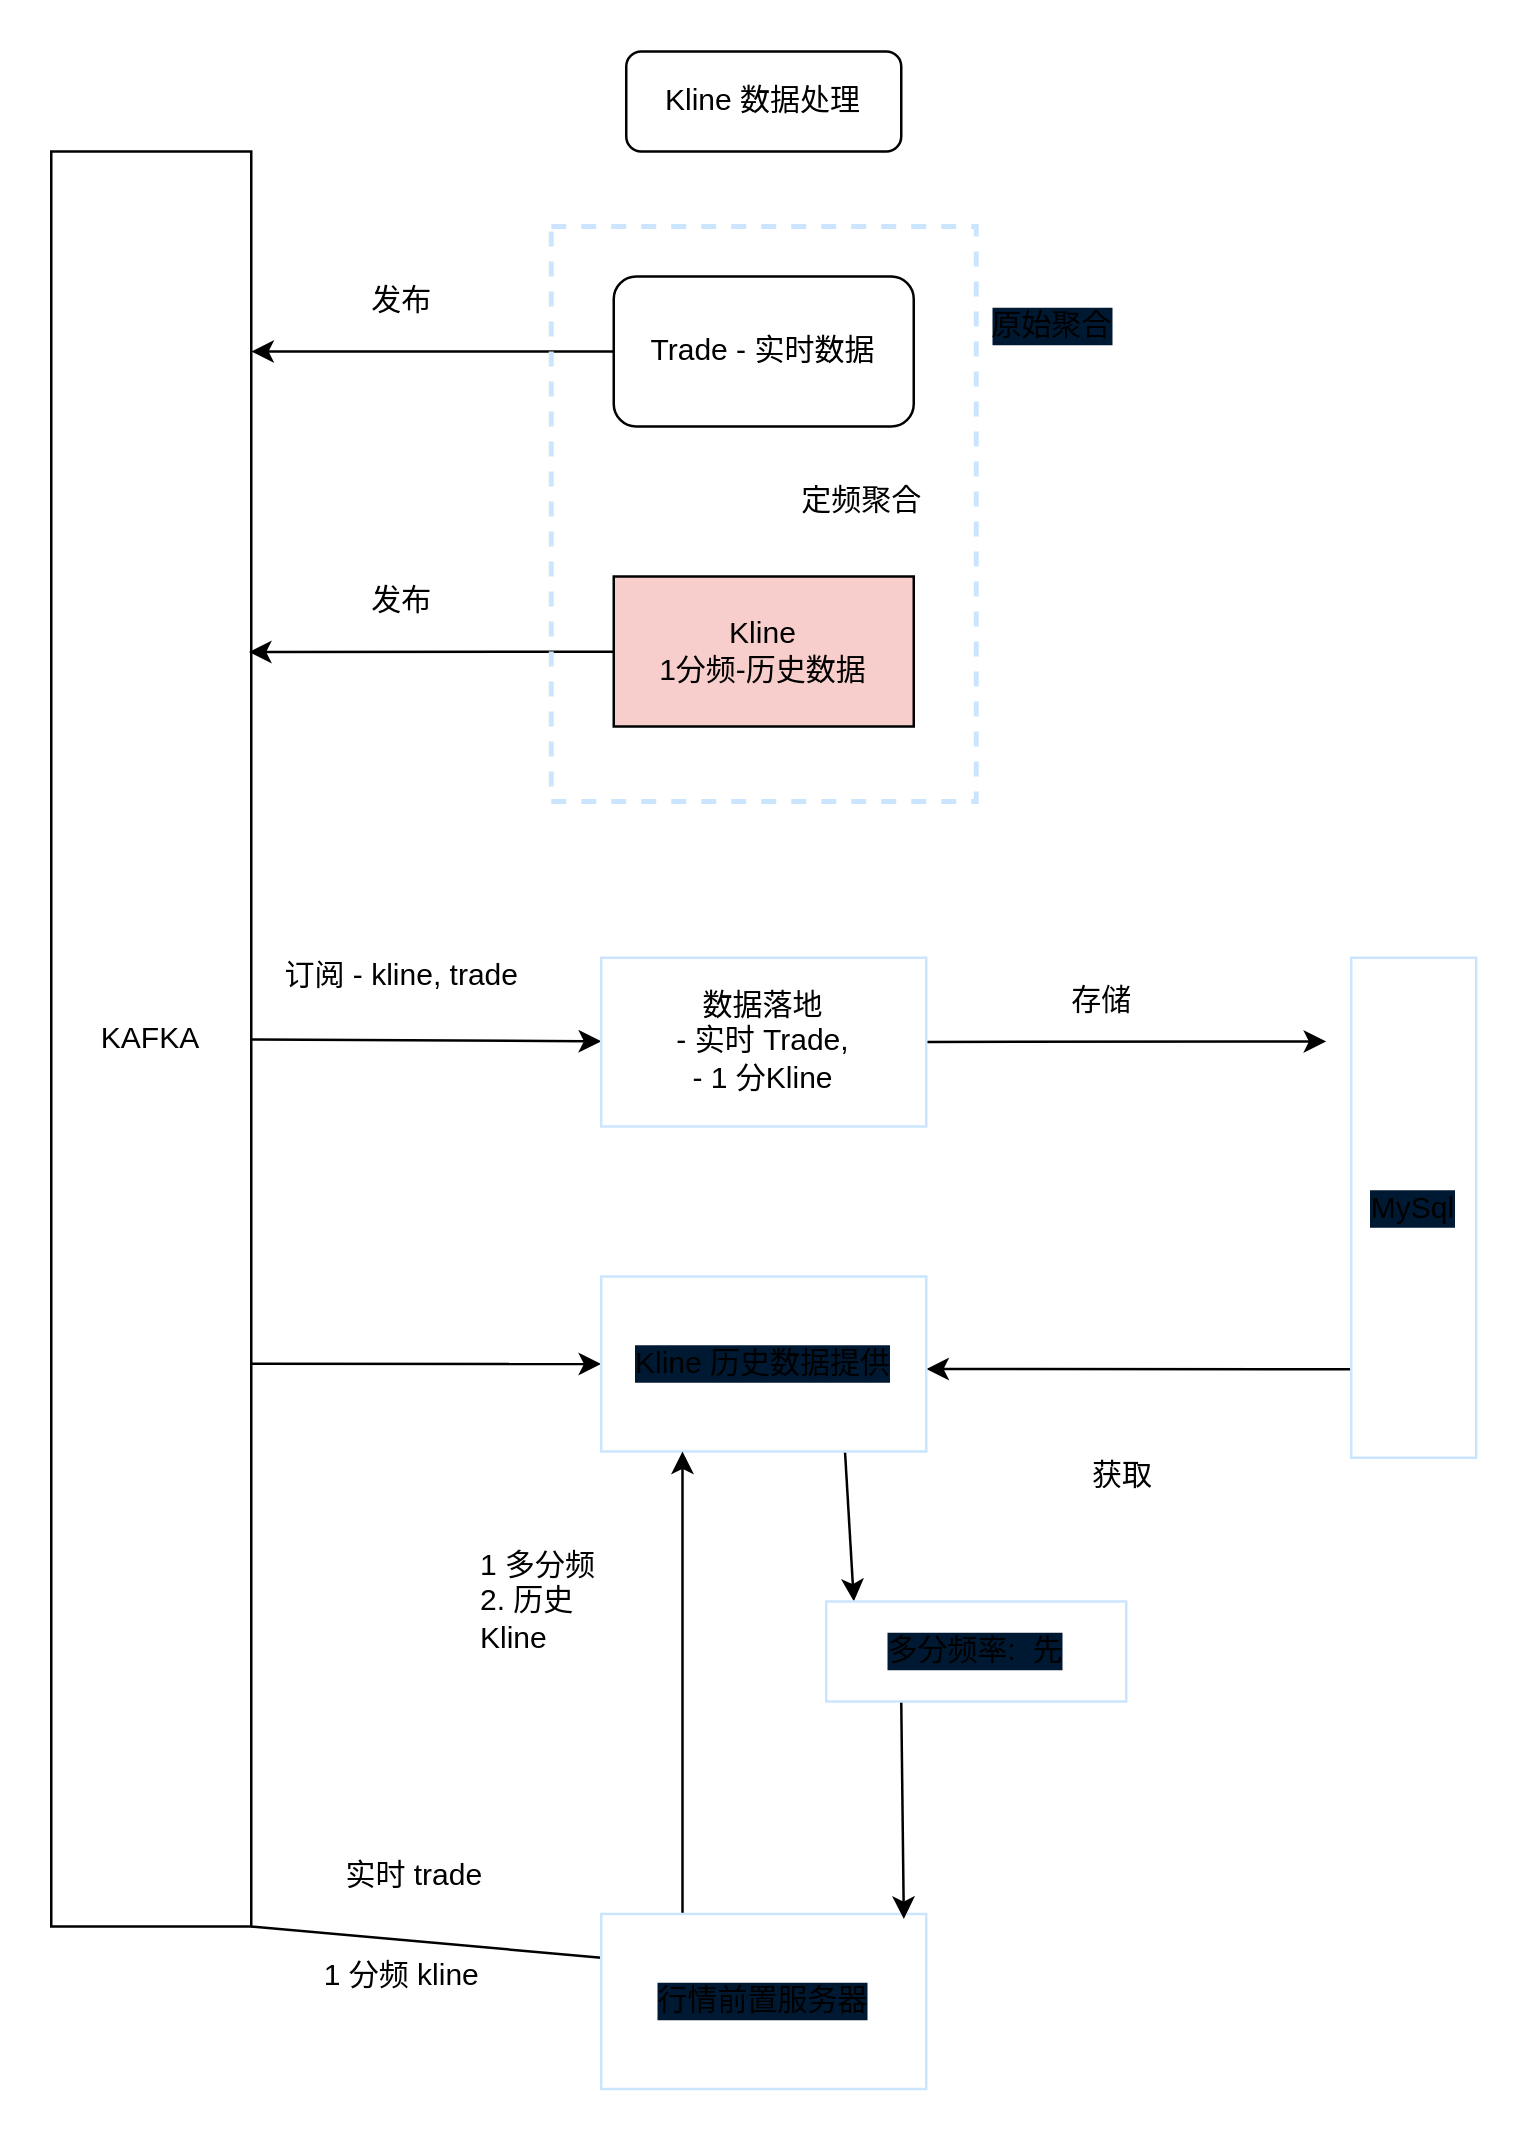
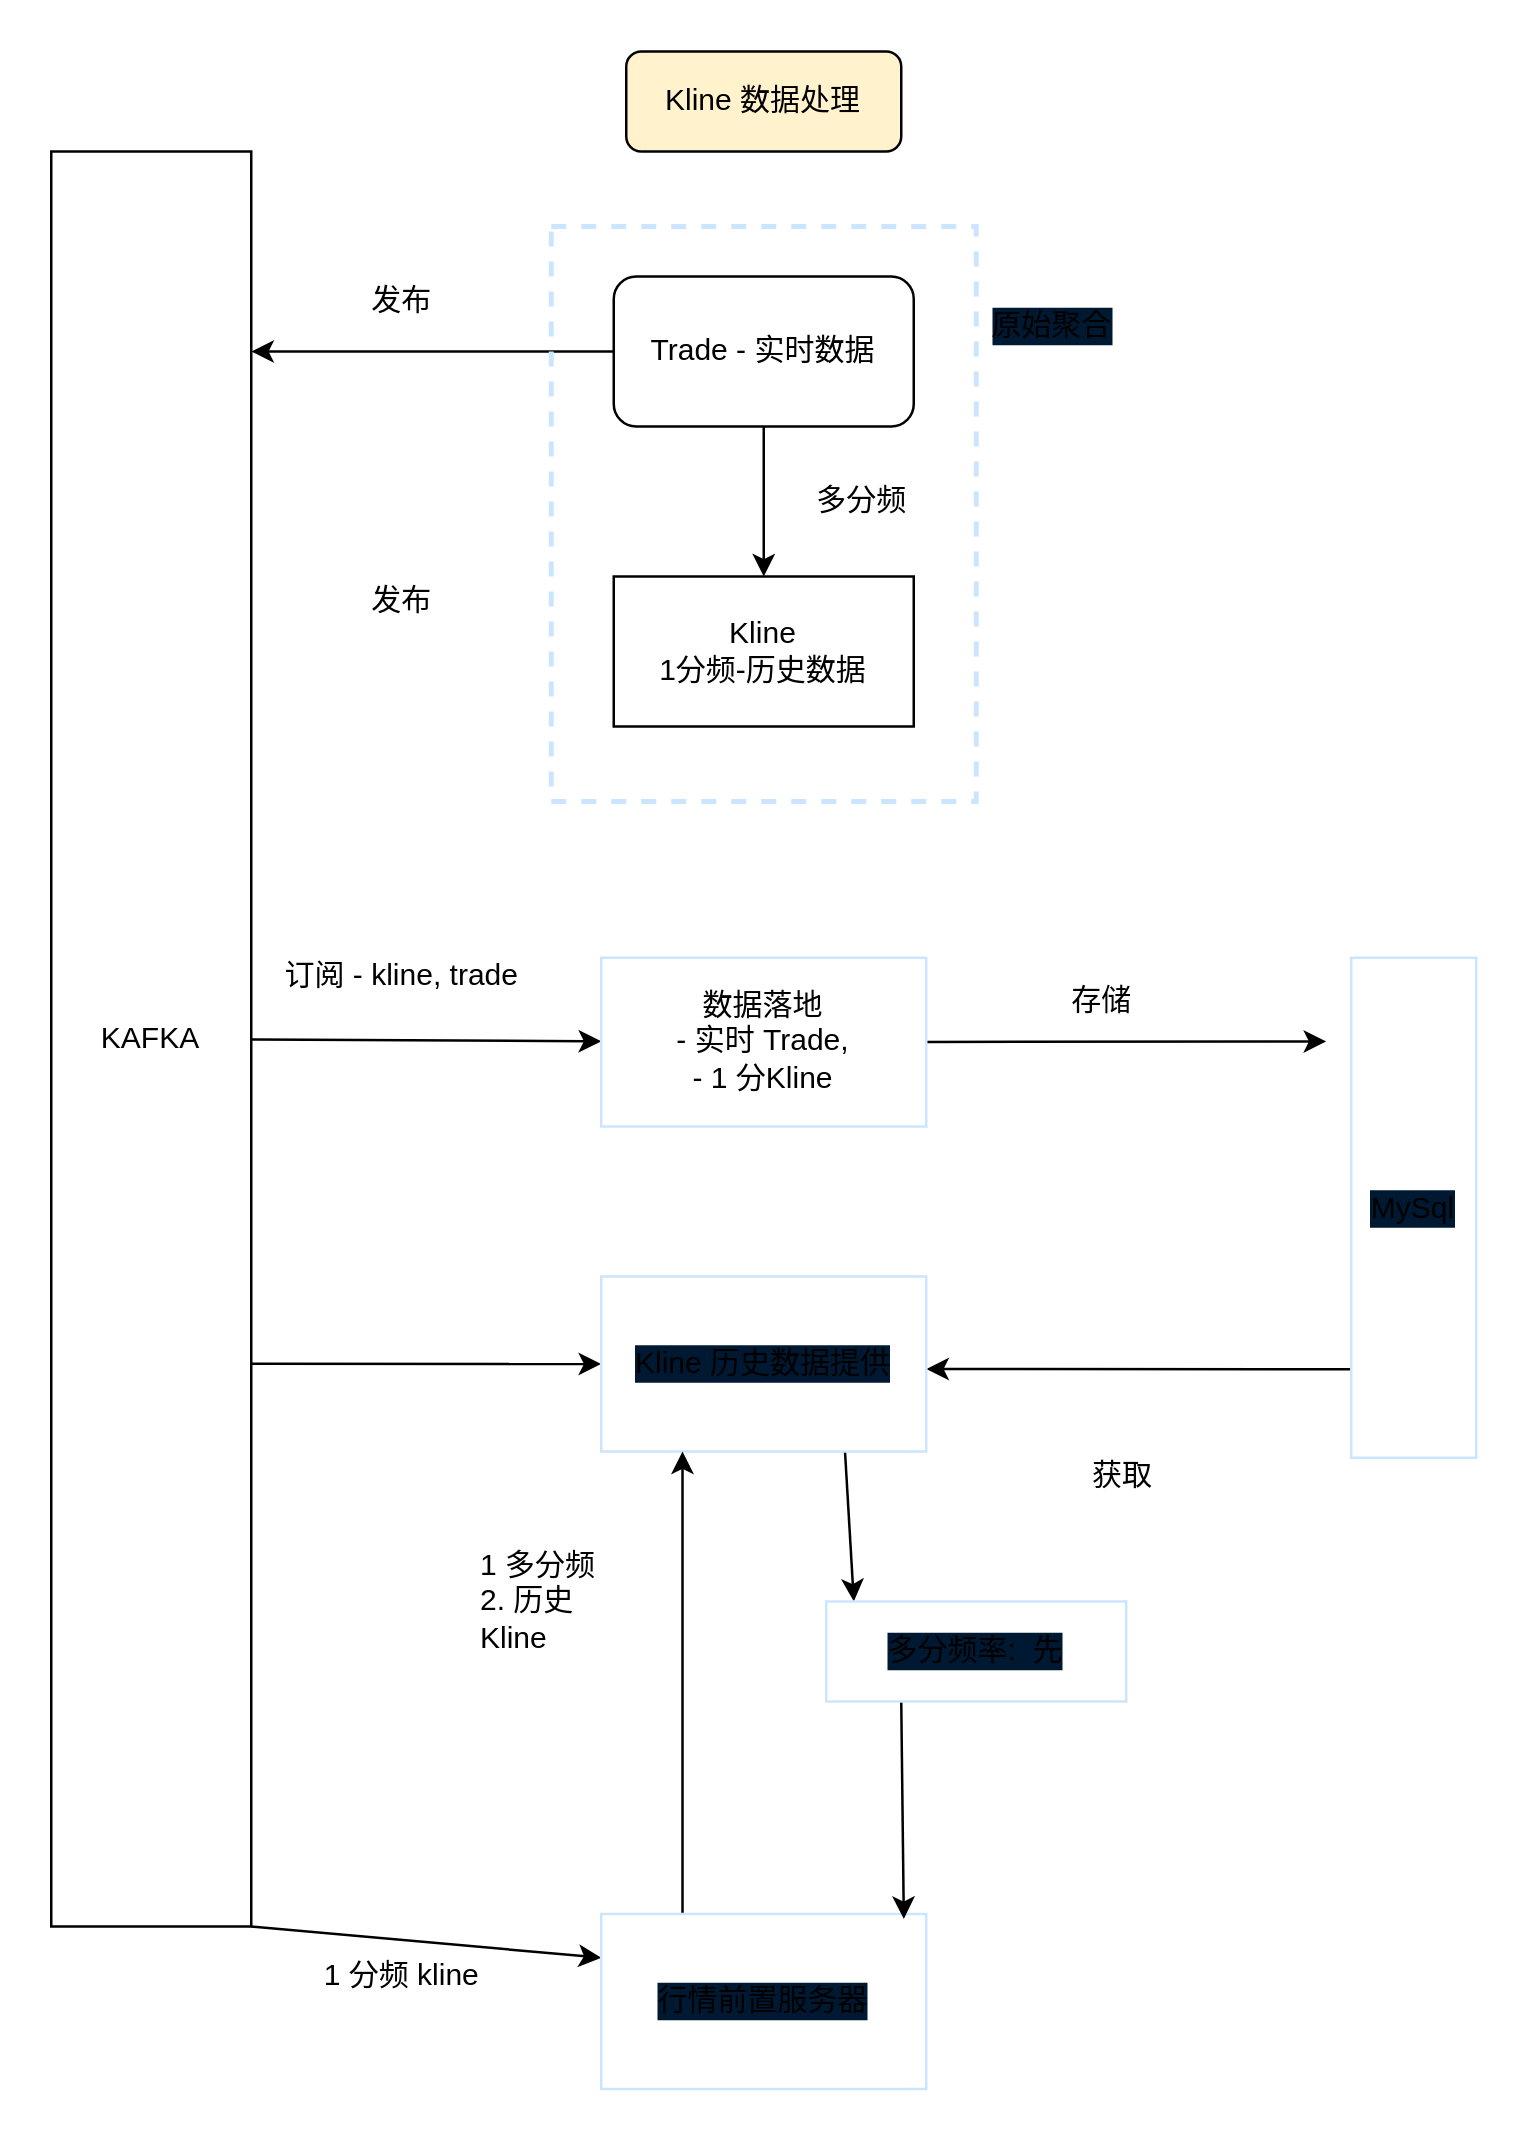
(764, 101) -> (764, 101)
none -> (764, 493)
(863, 501) -> (863, 501)
(764, 651) -> (764, 651)
(439, 652) -> none
(414, 1876) -> none
(590, 1957) -> (583, 1956)
